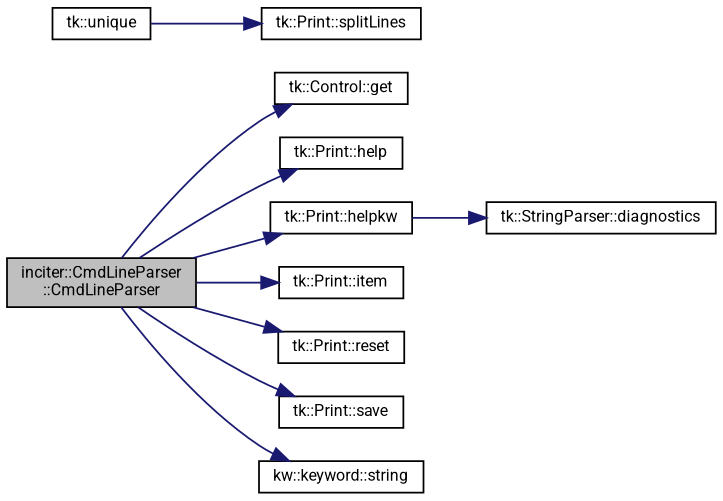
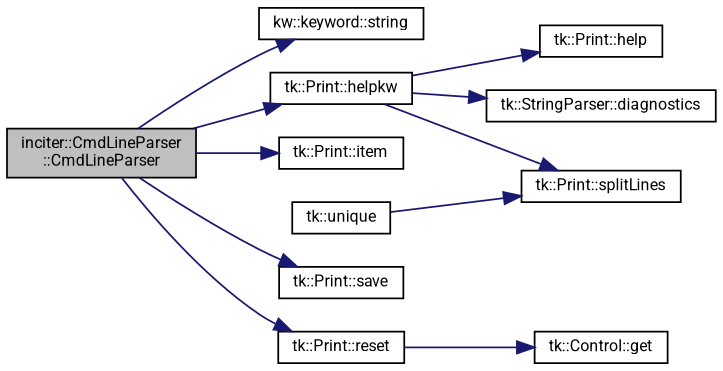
none -> (463, 134)
(192, 178) -> (460, 347)
(209, 214) -> (467, 65)
